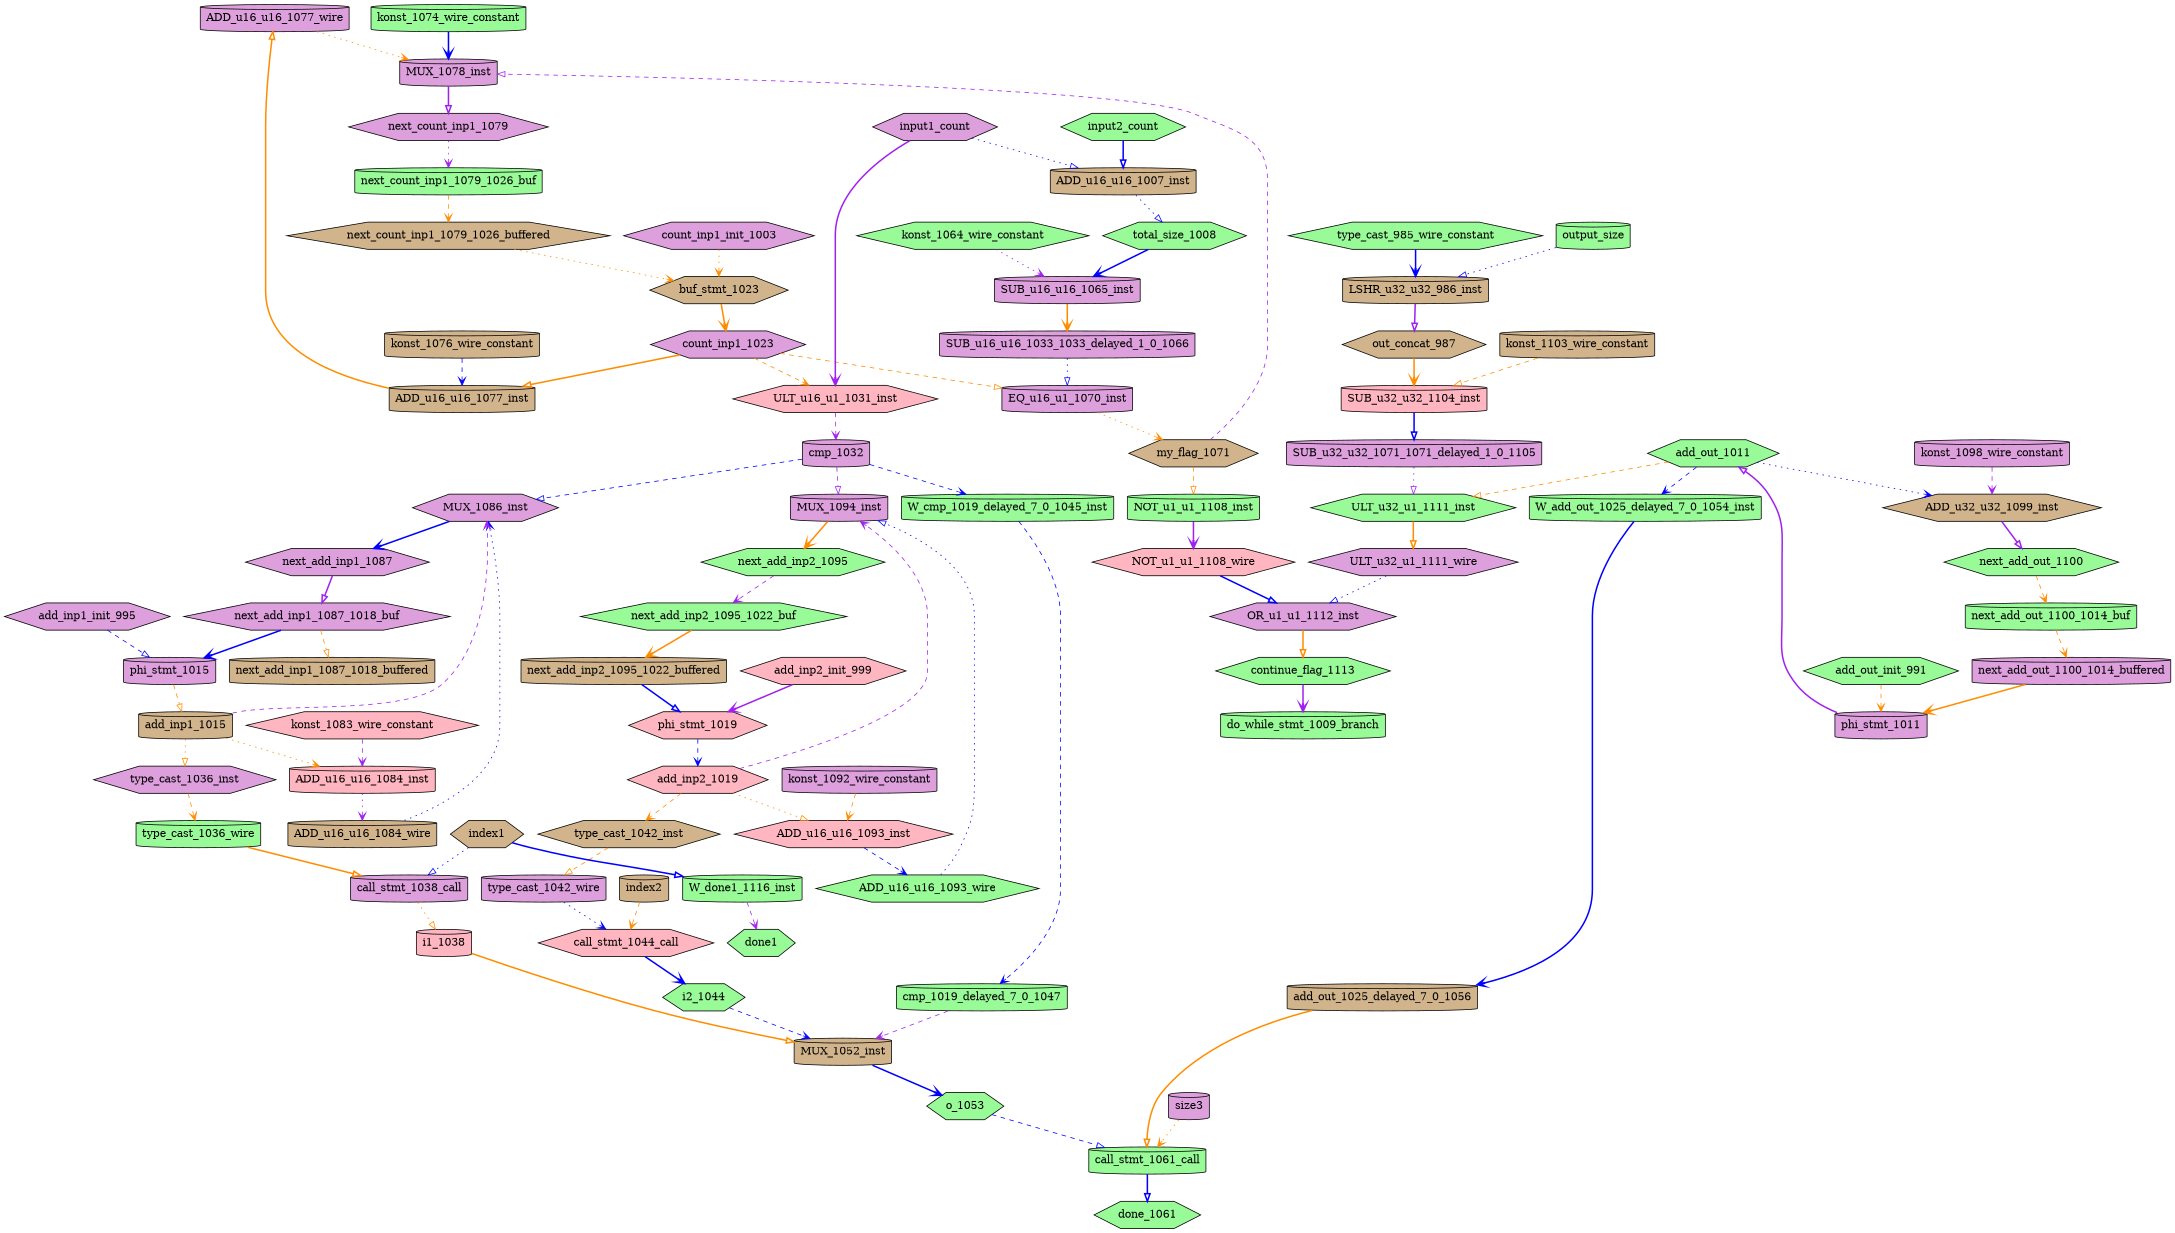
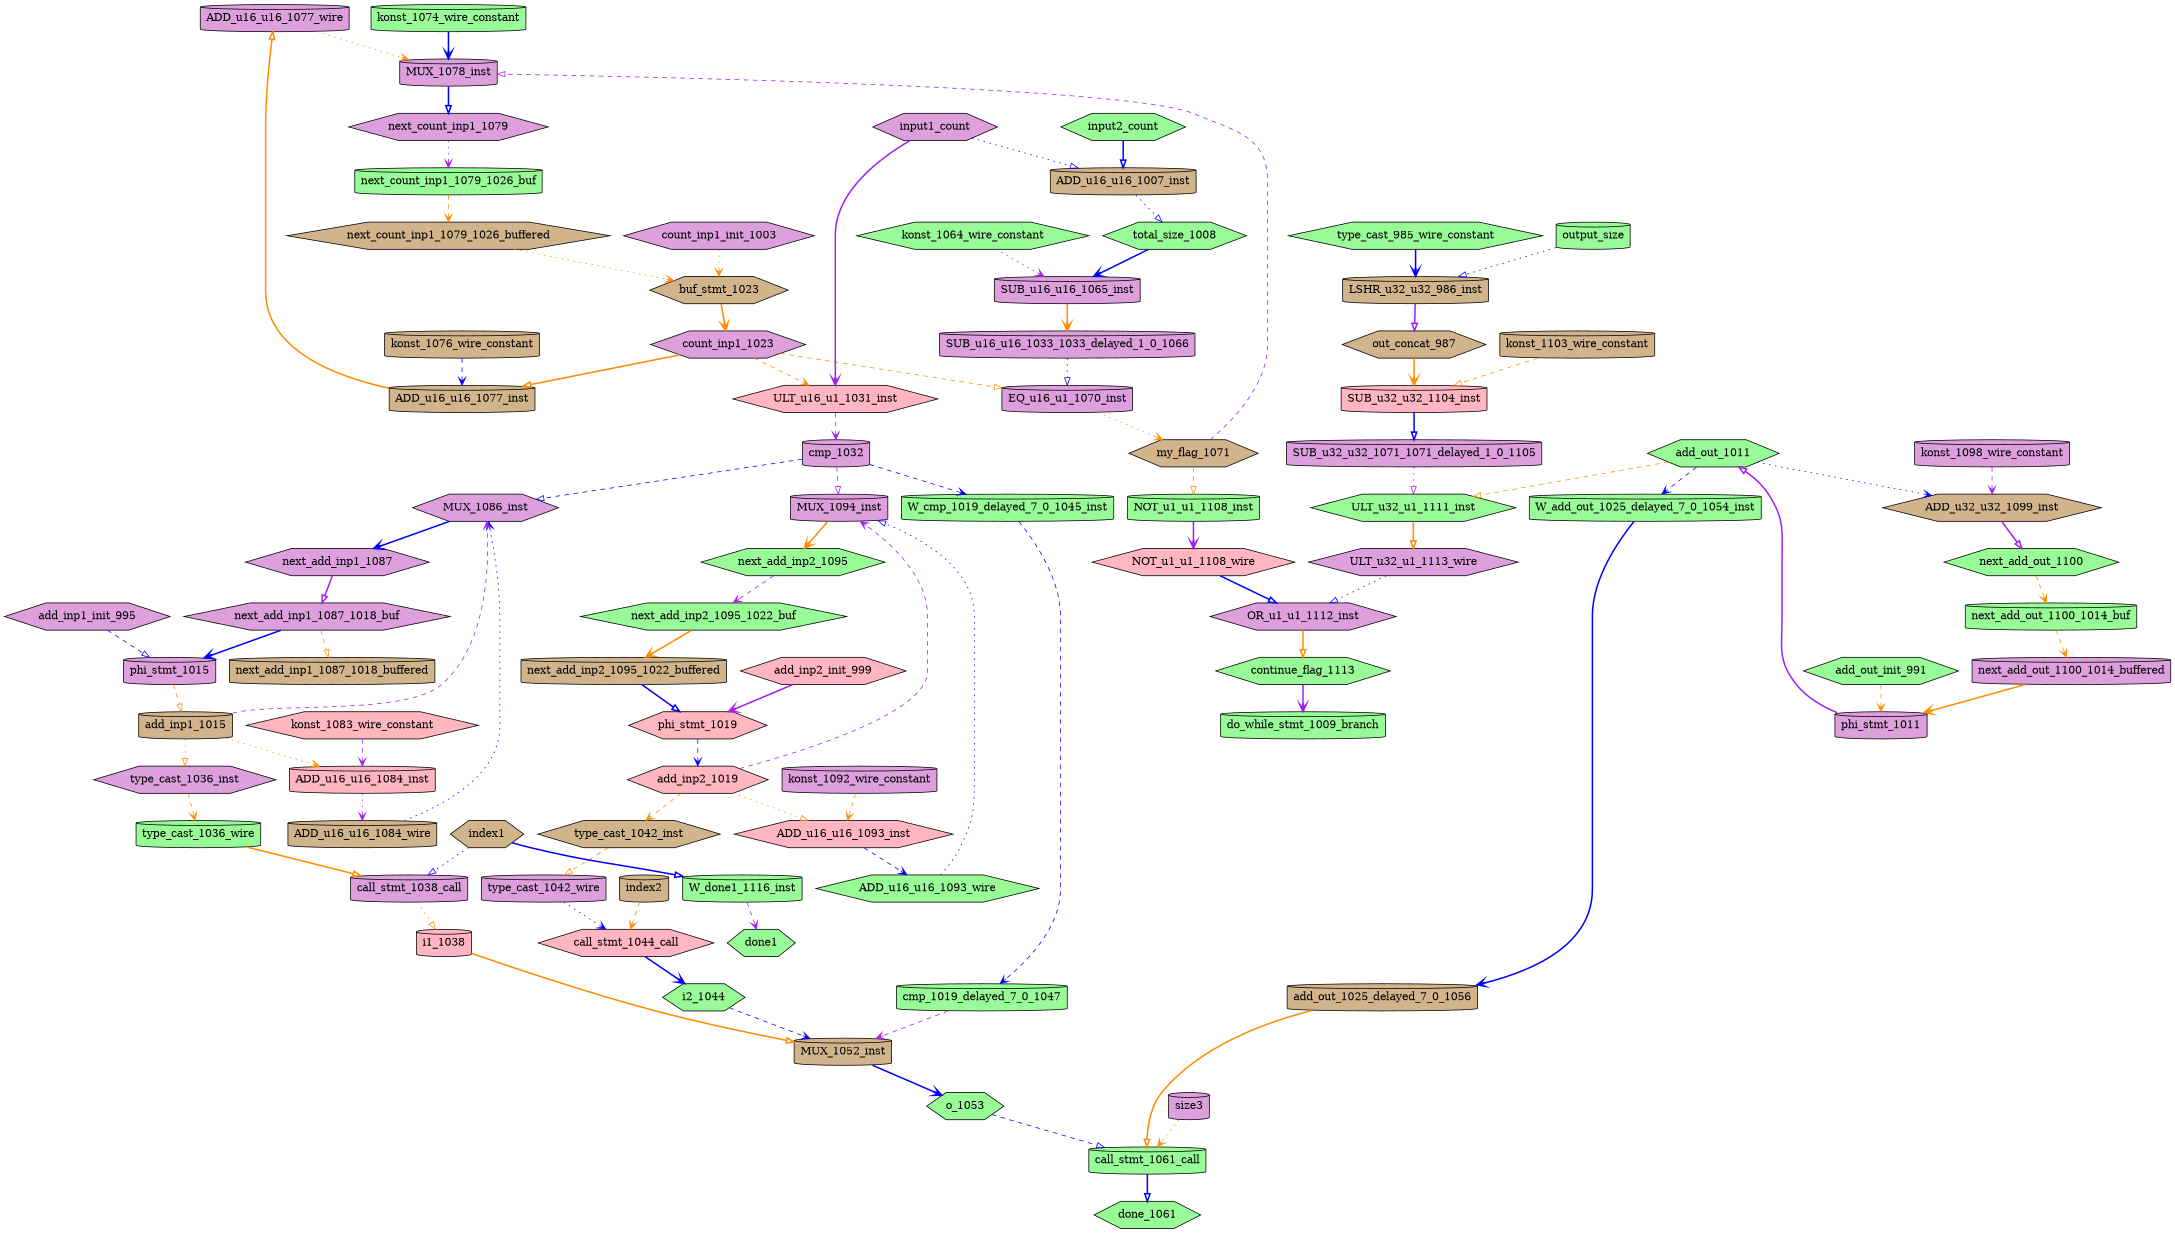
(448, 96) -> (448, 96)
(1413, 562) -> (1413, 562)
